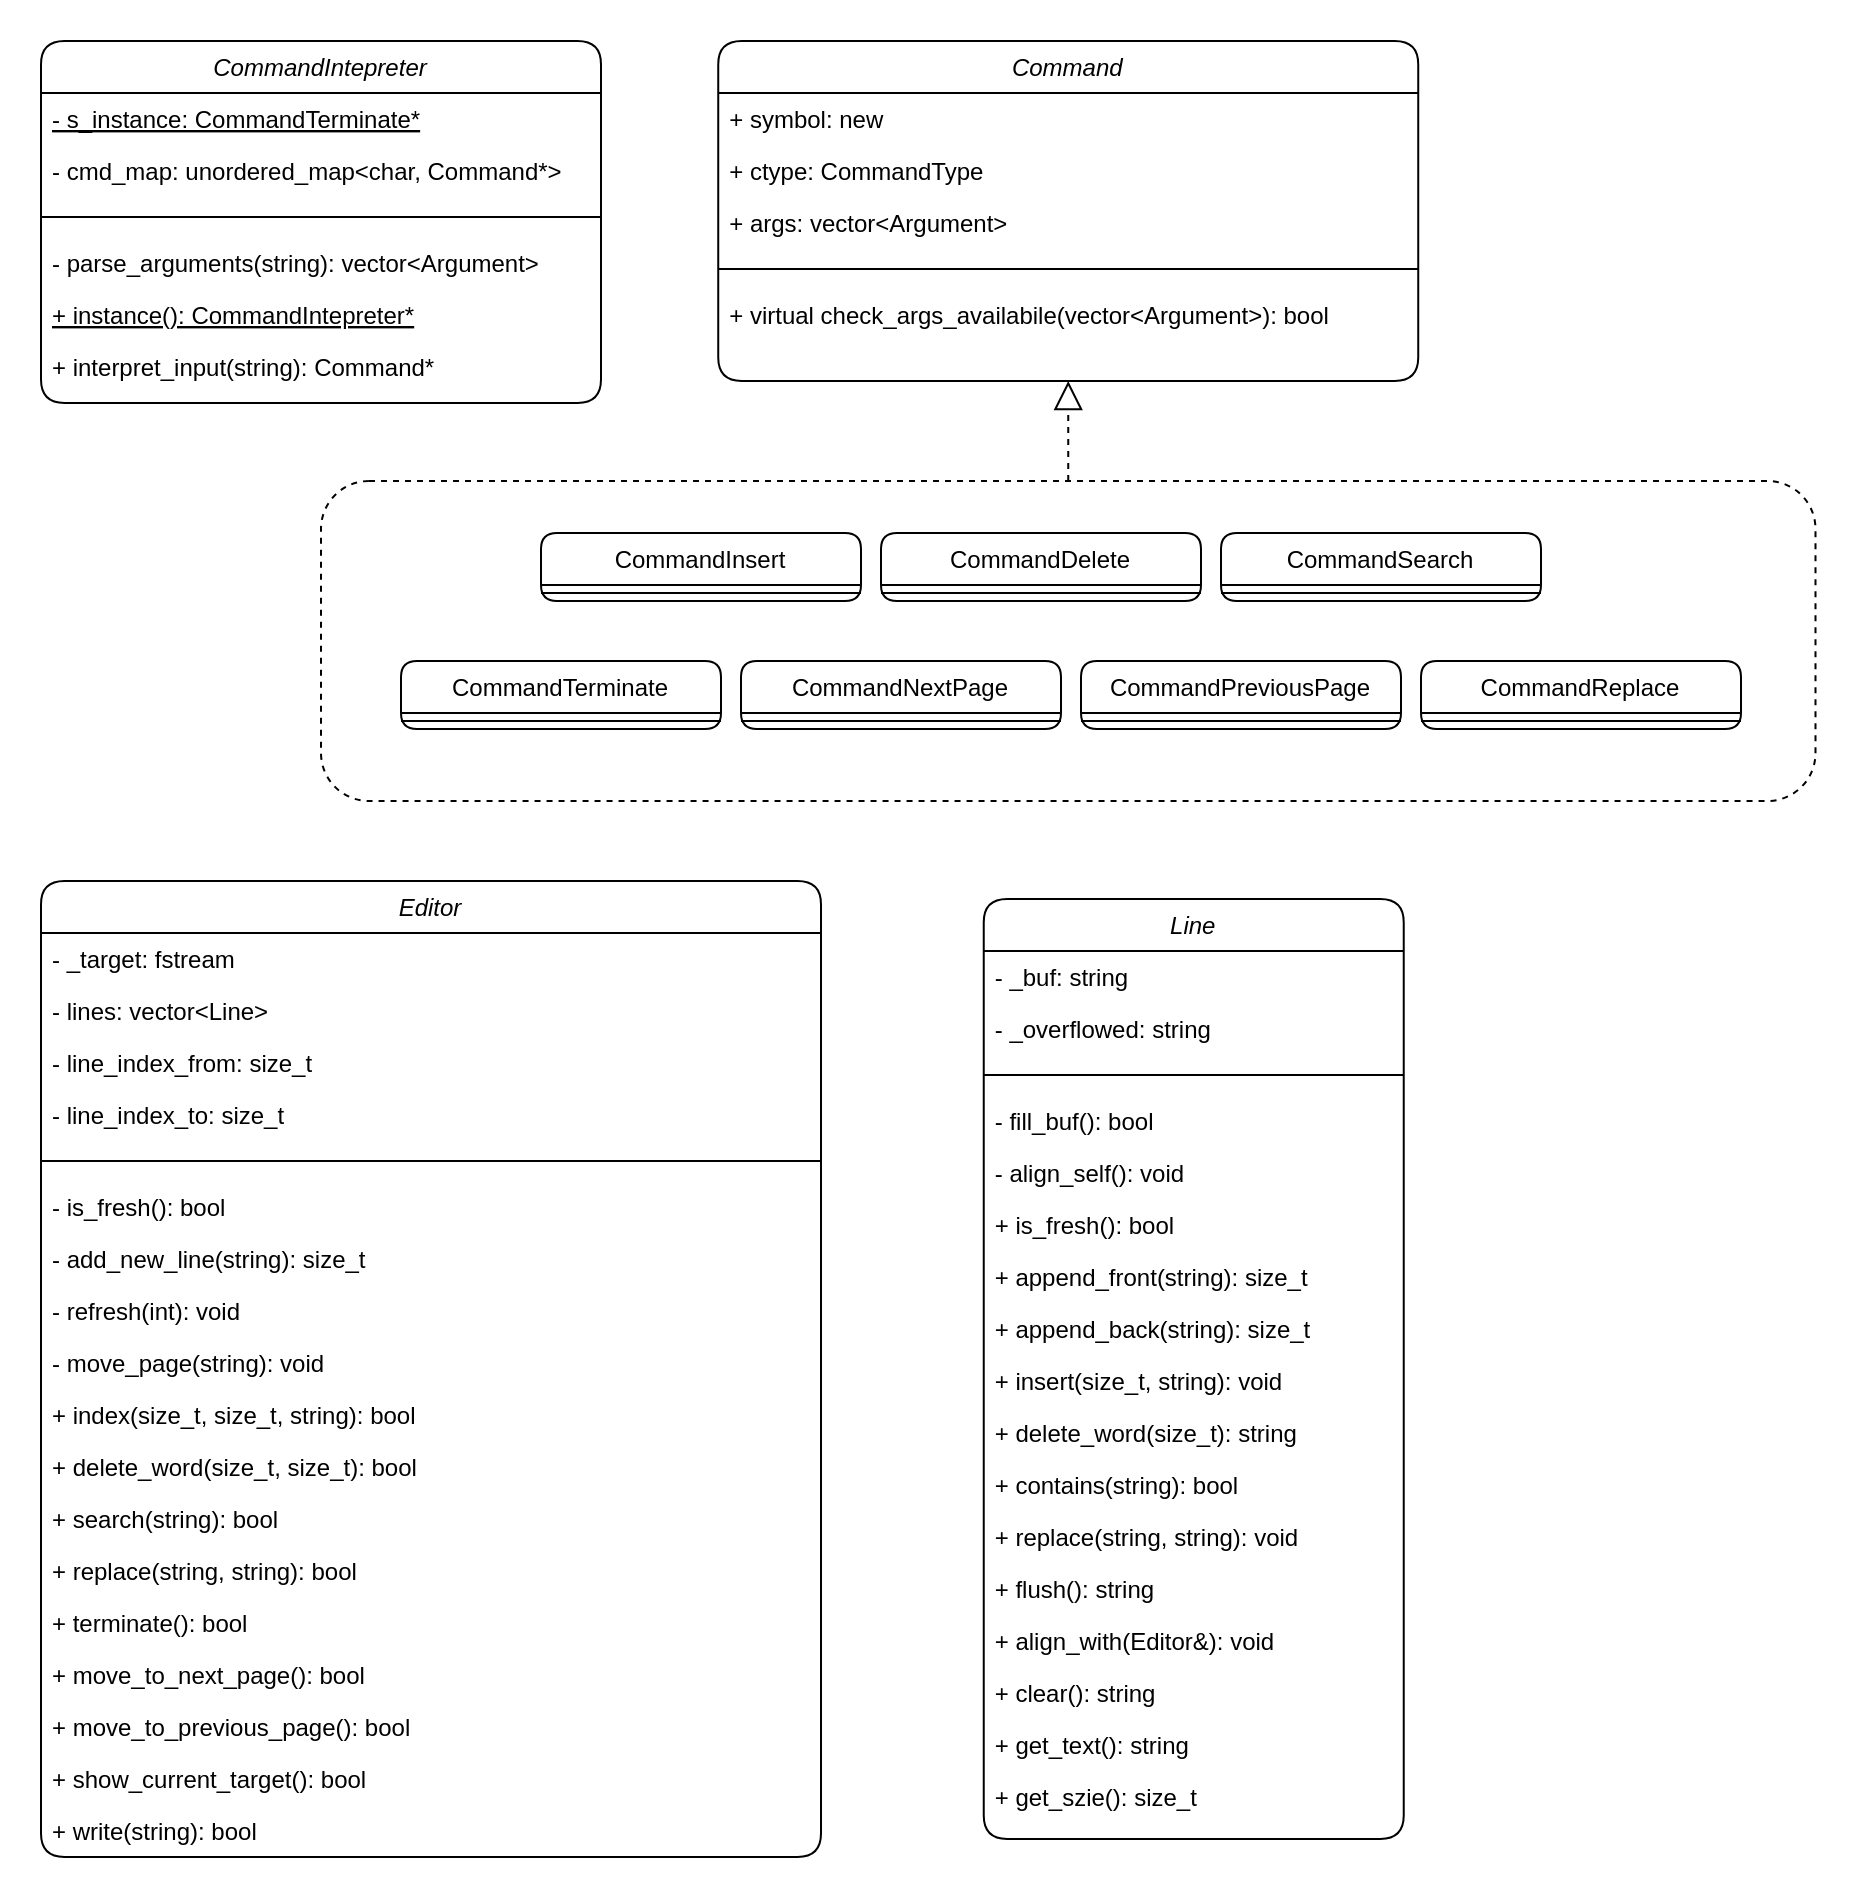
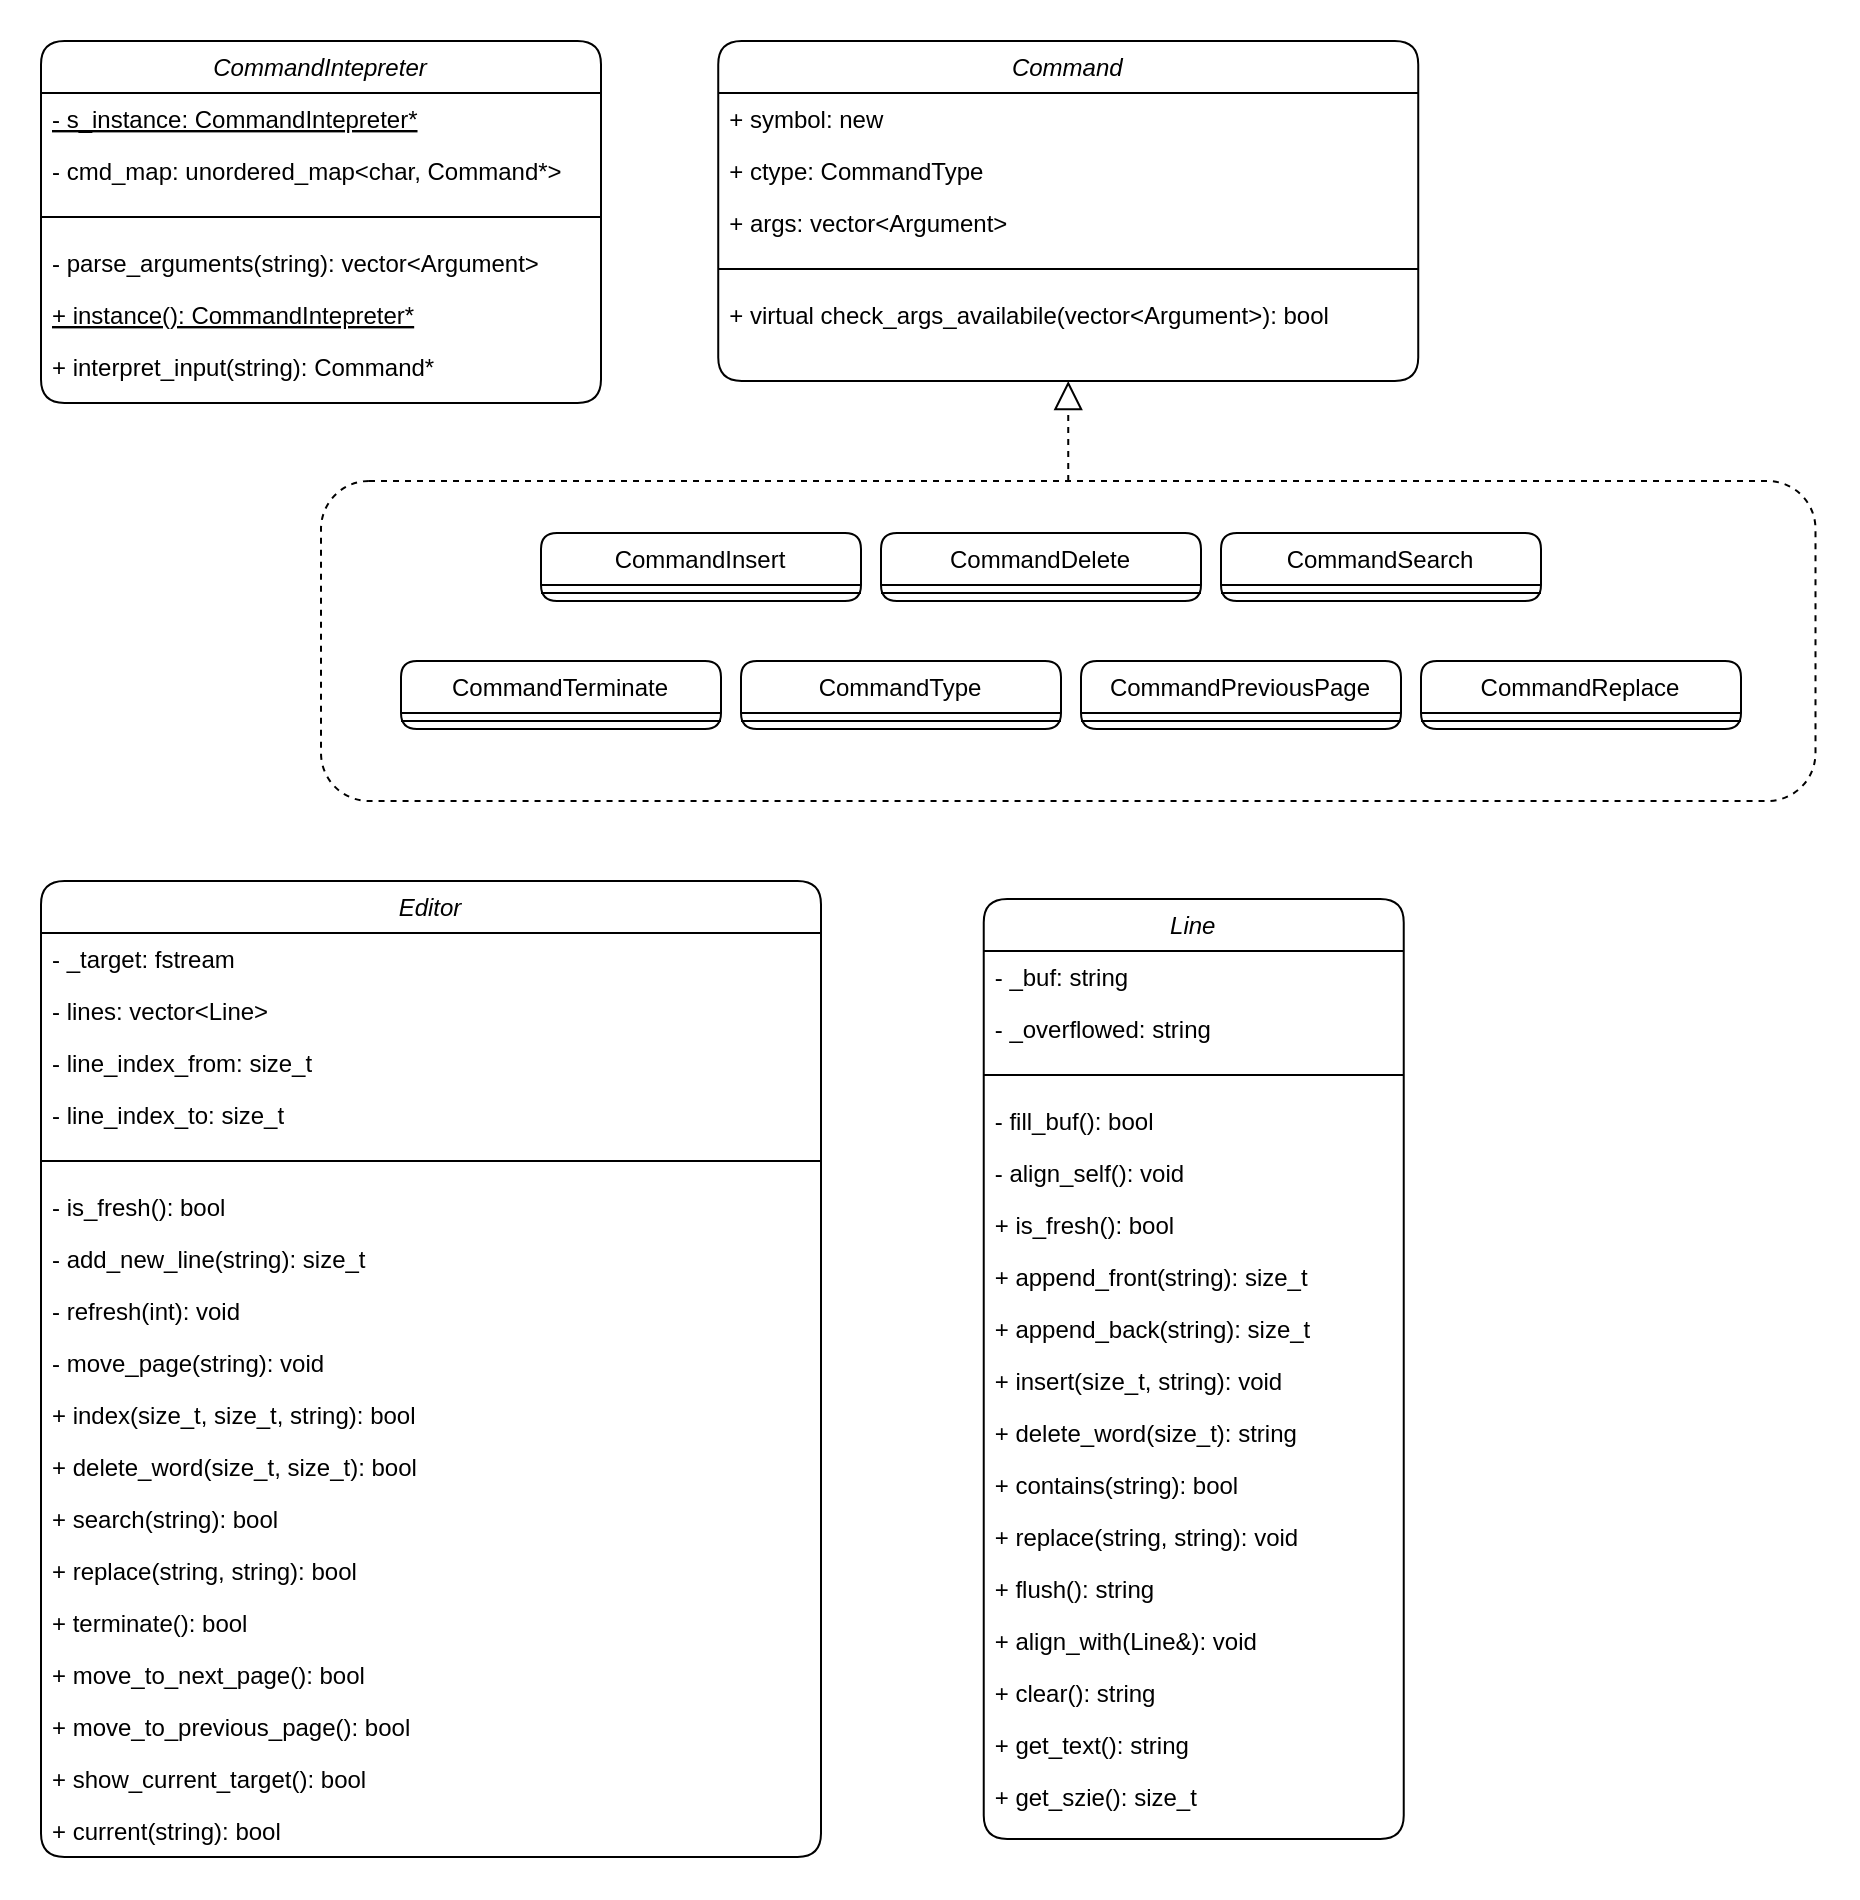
(245, 120) -> (255, 120)
(900, 688) -> (900, 688)
(1151, 1642) -> (1138, 1642)
(174, 1832) -> (191, 1832)
